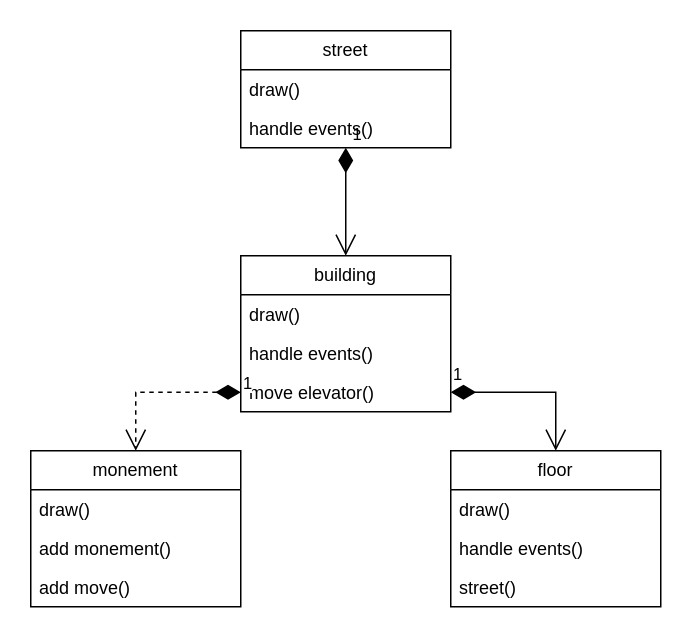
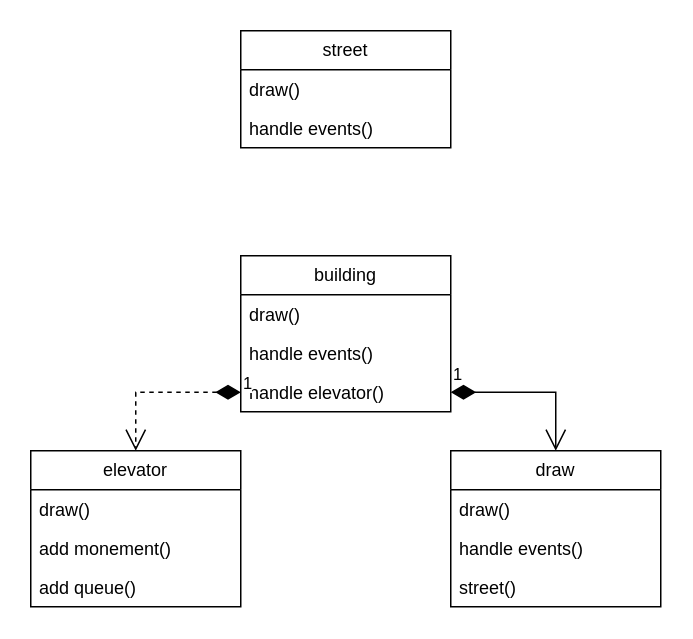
(346, 212) -> none
(321, 394) -> (328, 394)
(136, 470) -> (136, 470)
(556, 470) -> (556, 470)
(88, 589) -> (93, 589)
